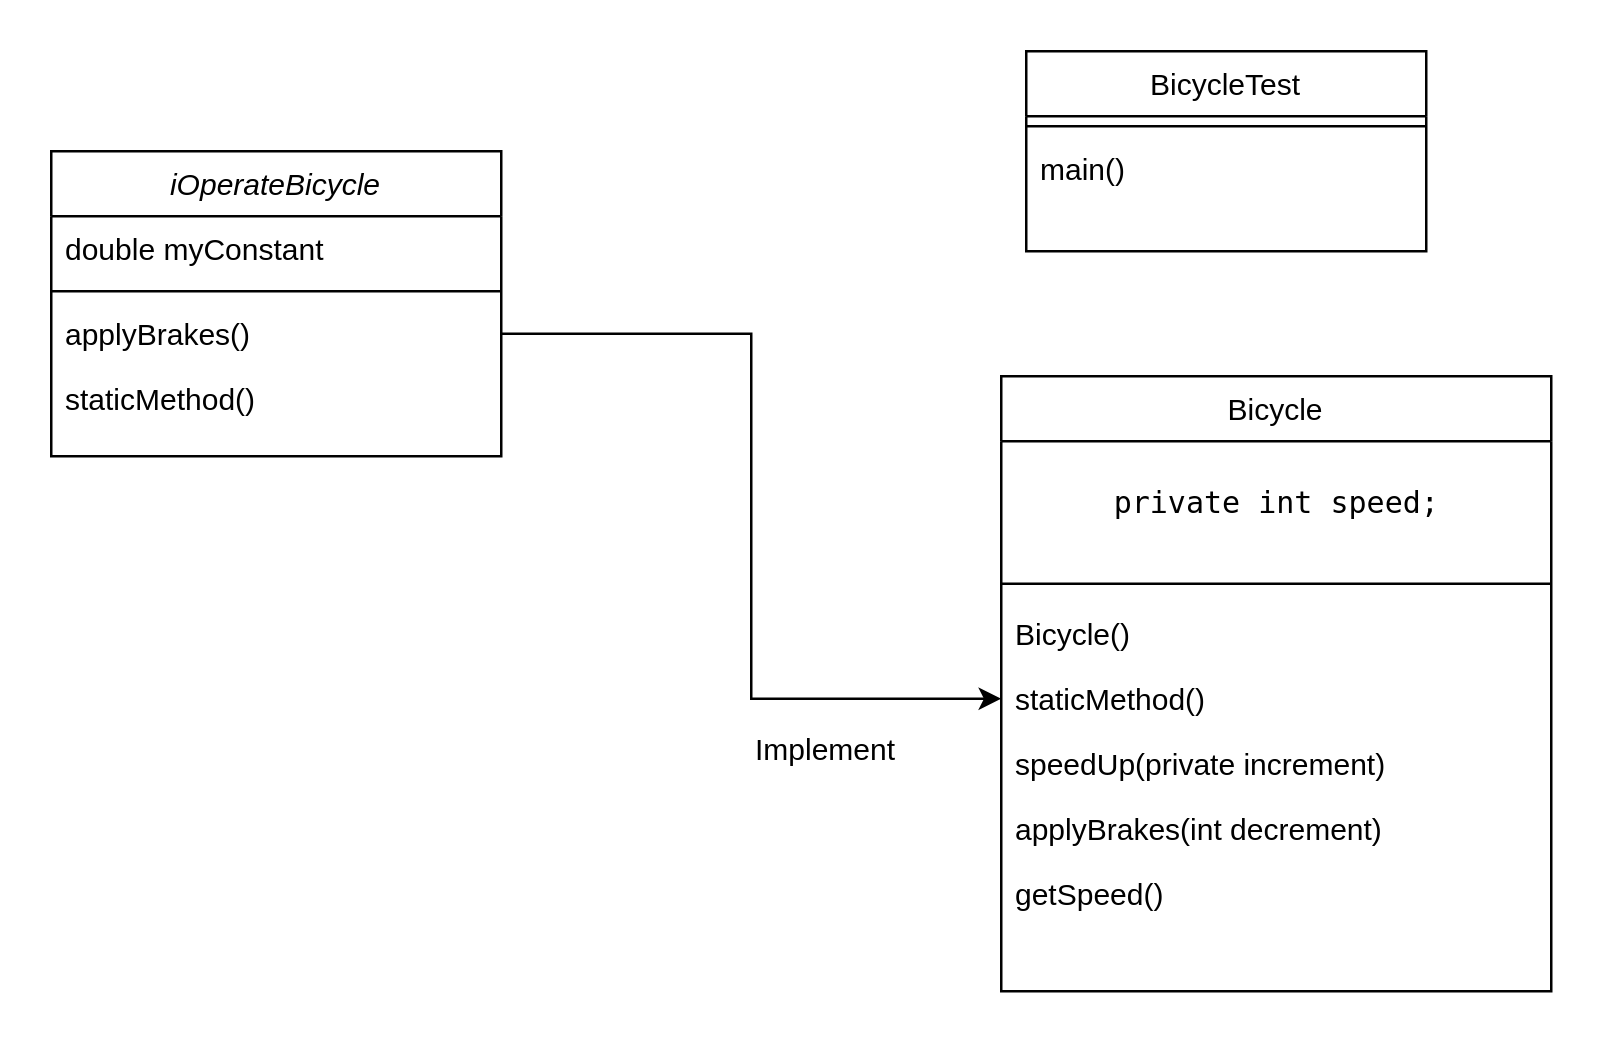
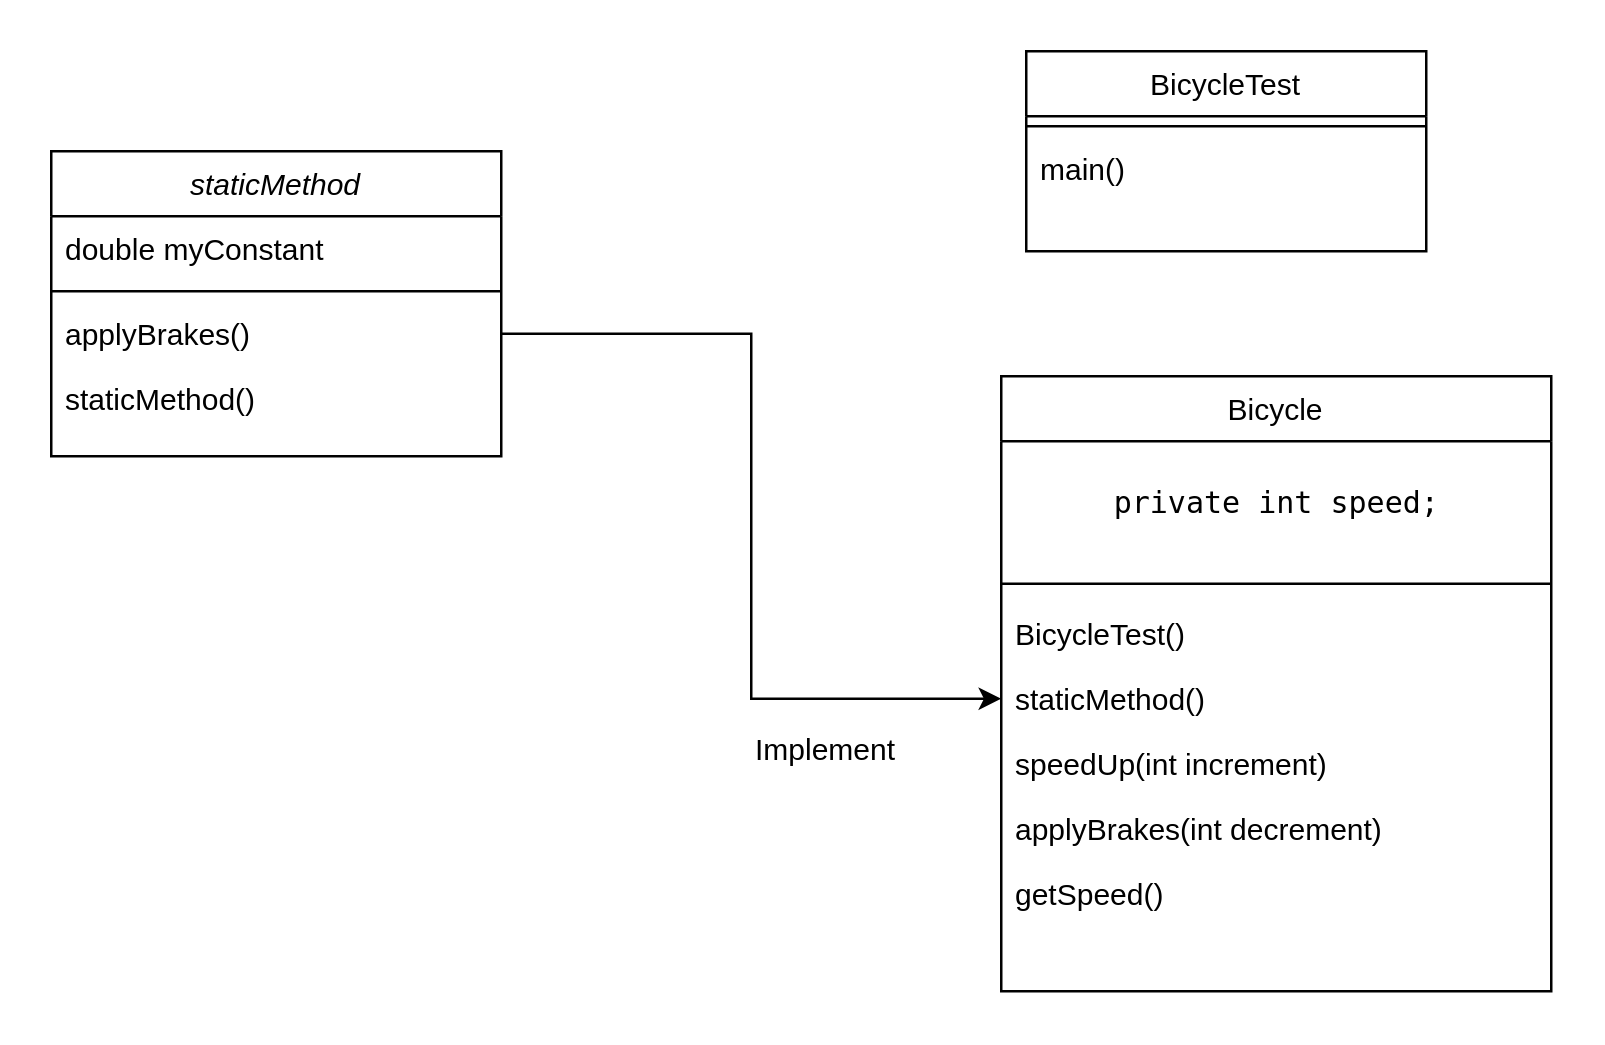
(275, 185) -> (275, 185)
(1083, 635) -> (1116, 635)
(1222, 765) -> (1188, 765)
